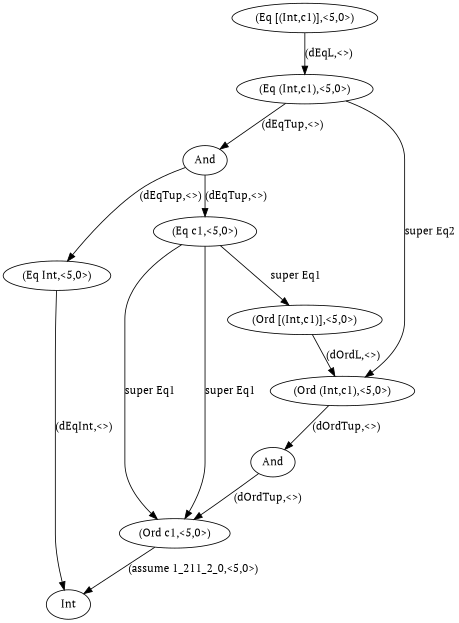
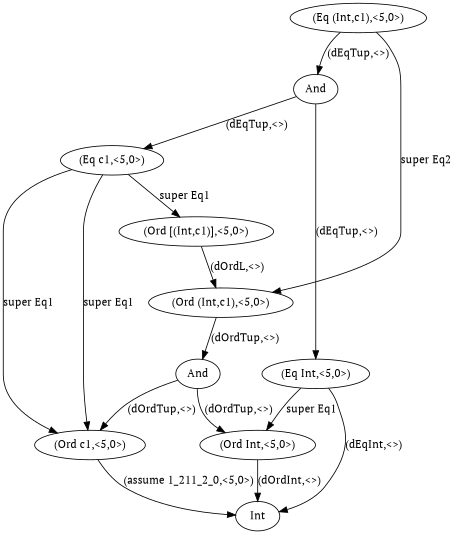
(305, 18) -> none
none -> (258, 445)
